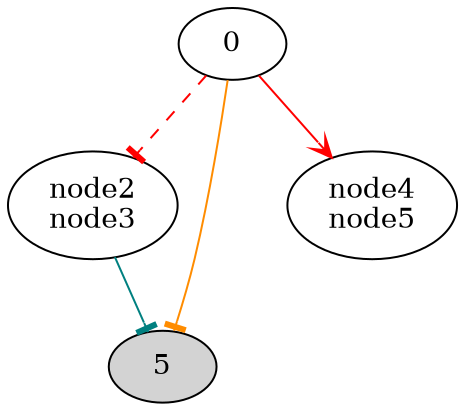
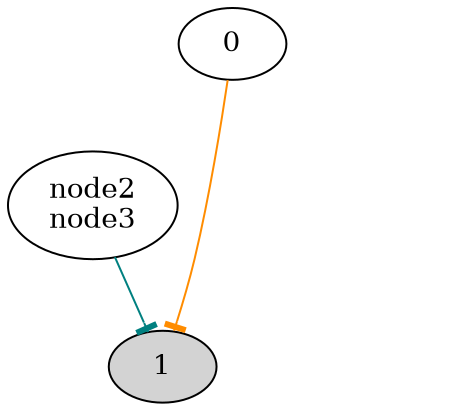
(173, 113) -> none
(372, 205) -> none
(163, 367) -> (163, 367)
